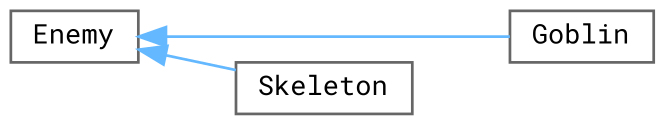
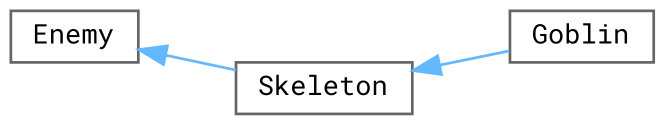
(338, 37) -> (475, 58)
